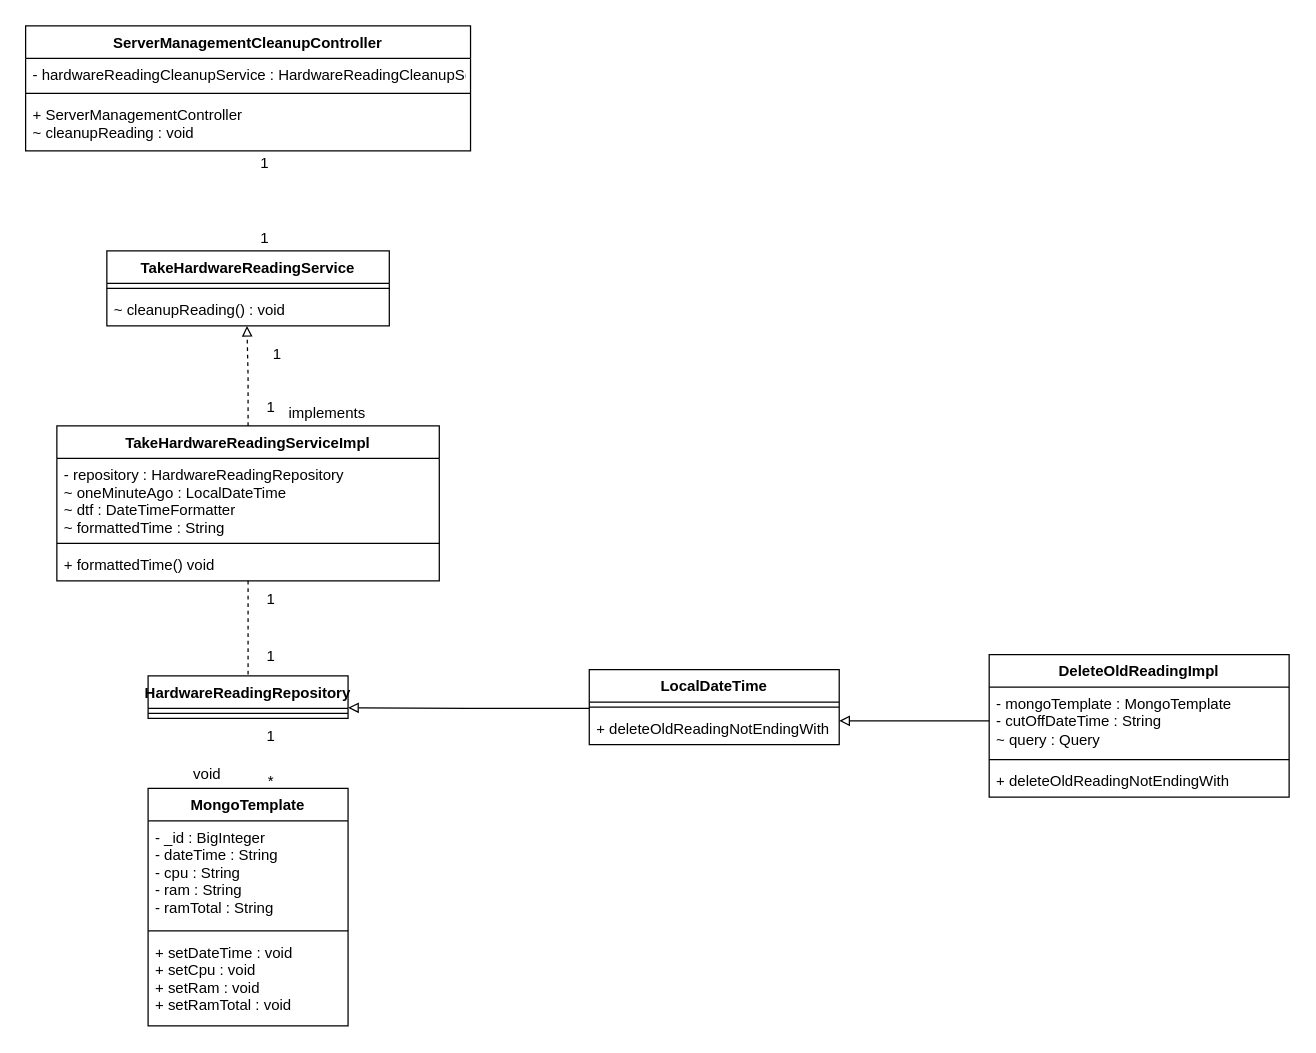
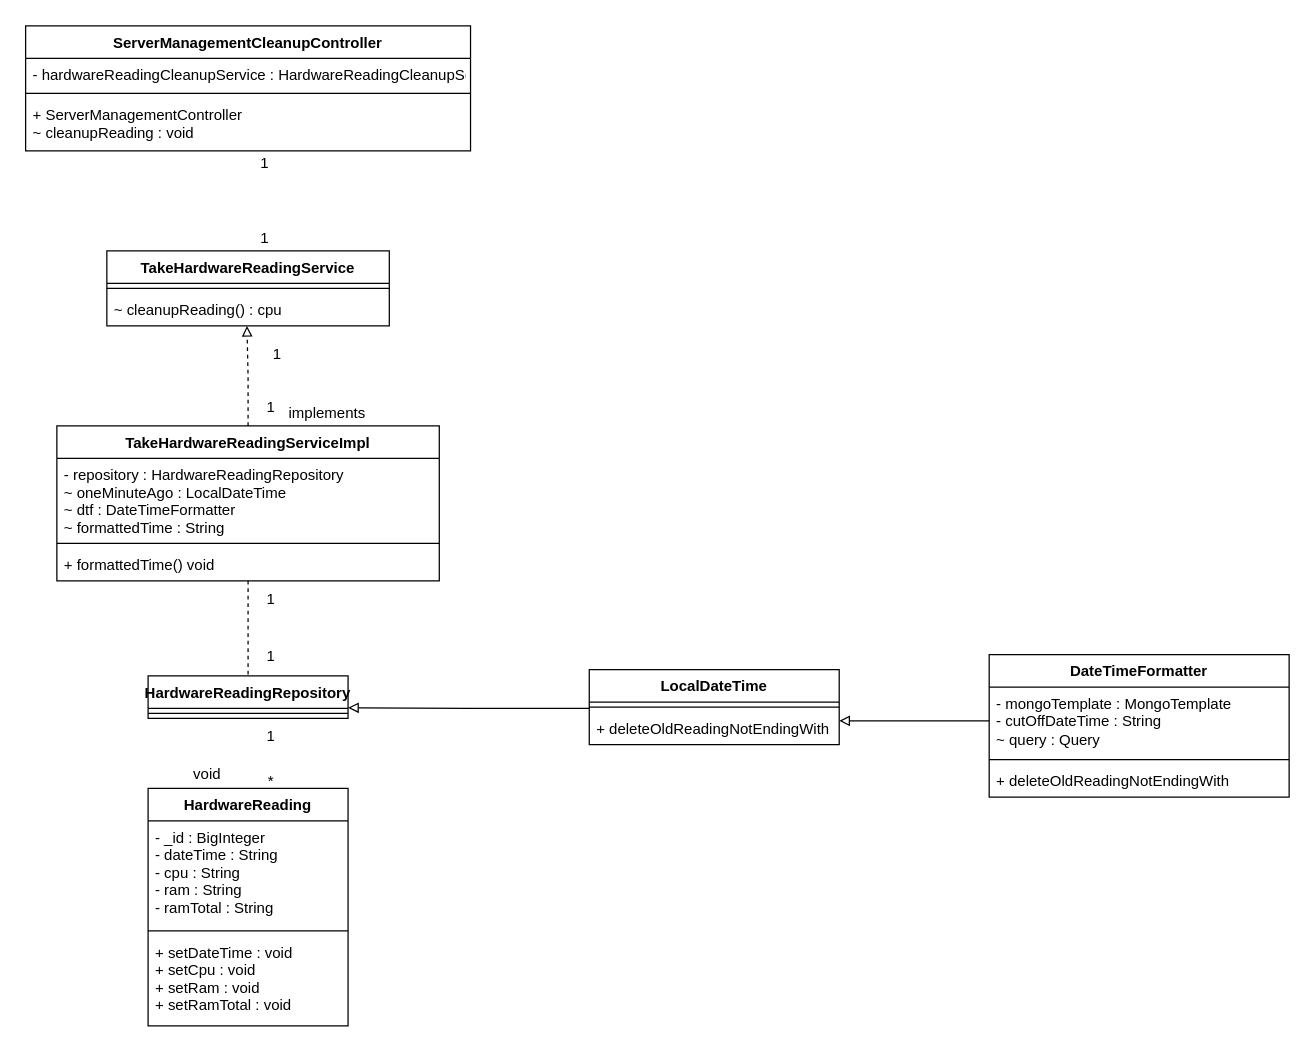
(205, 310) -> (203, 310)
(1139, 672) -> (1139, 672)
(248, 805) -> (248, 805)
